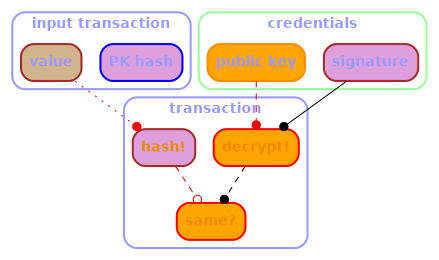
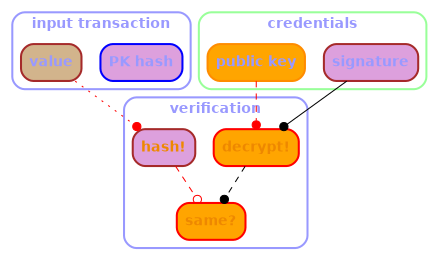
(216, 109) -> (216, 109)
